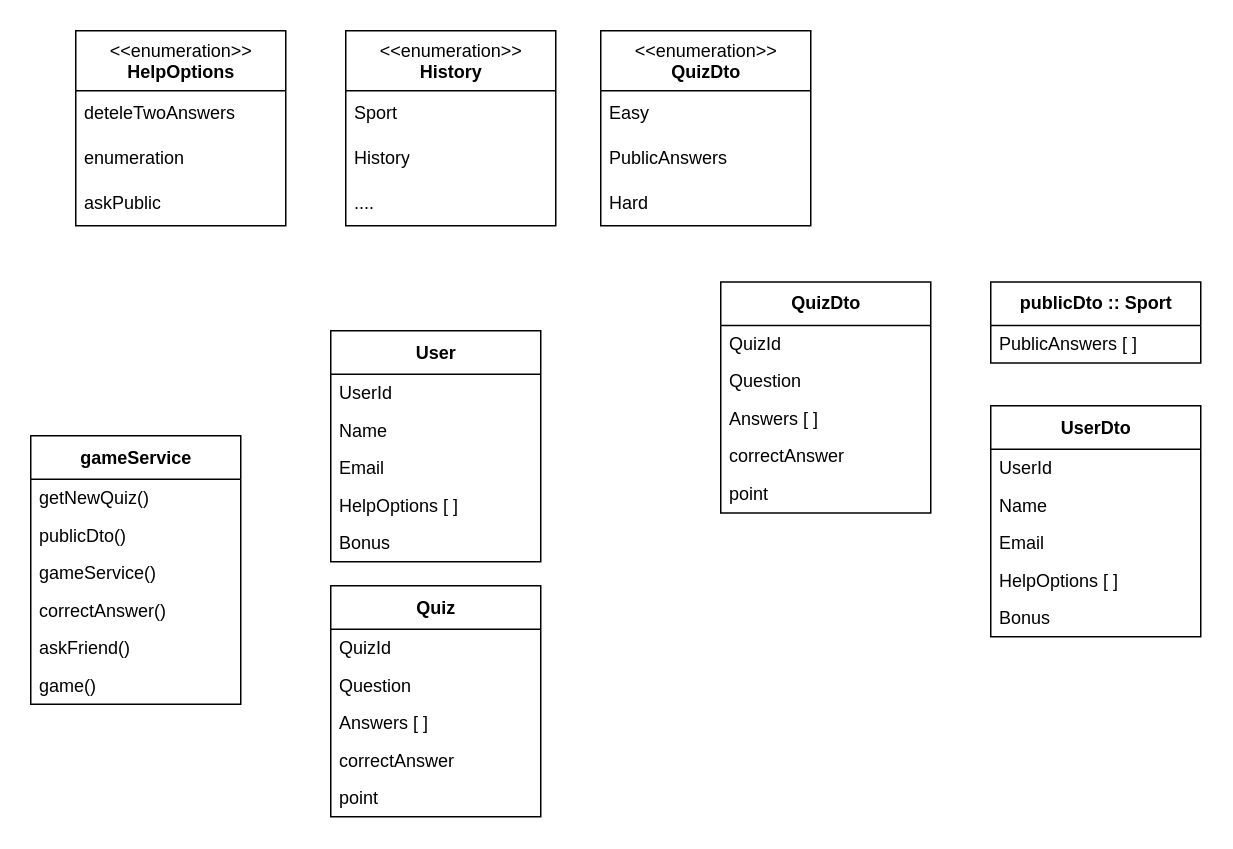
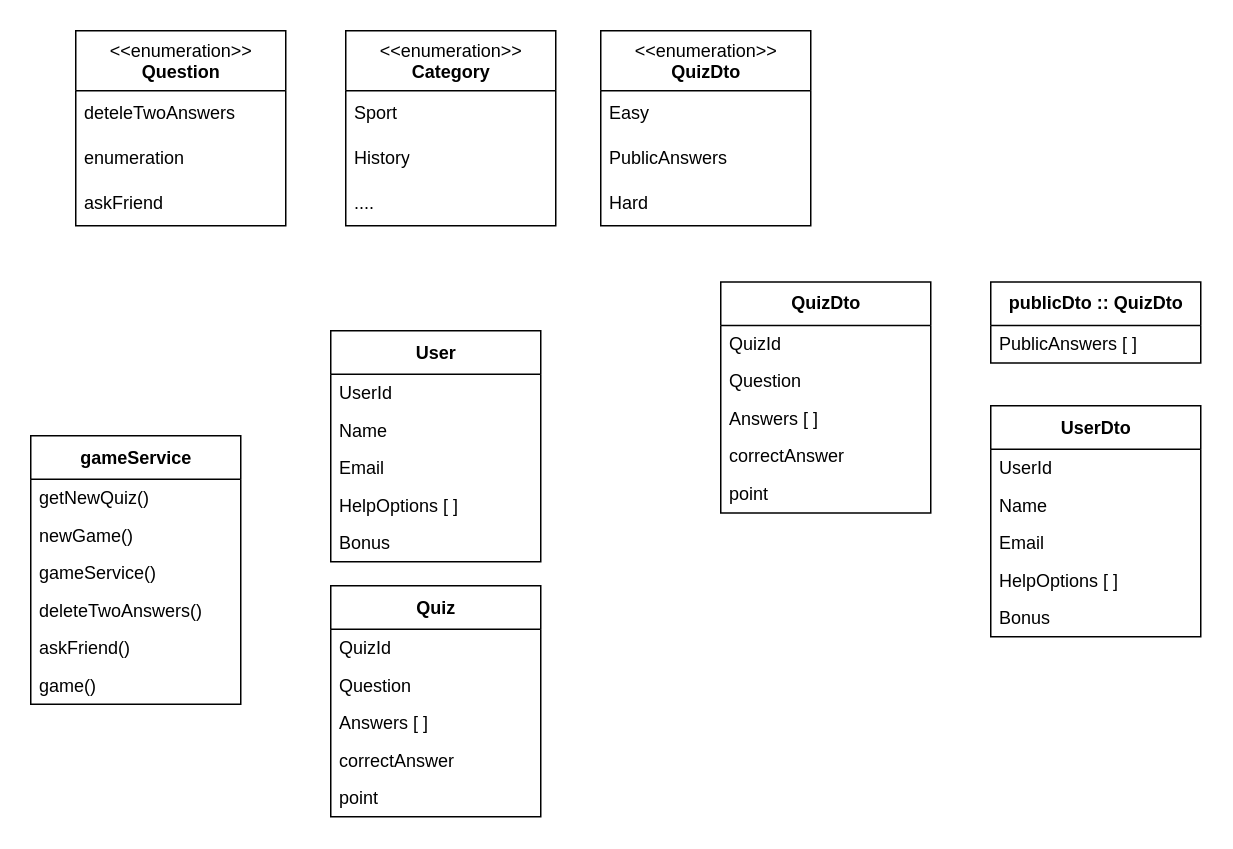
(182, 63) -> (182, 63)
(452, 63) -> (452, 63)
(125, 203) -> (128, 203)
(1097, 304) -> (1097, 304)
(91, 536) -> (85, 536)
(115, 611) -> (128, 611)
